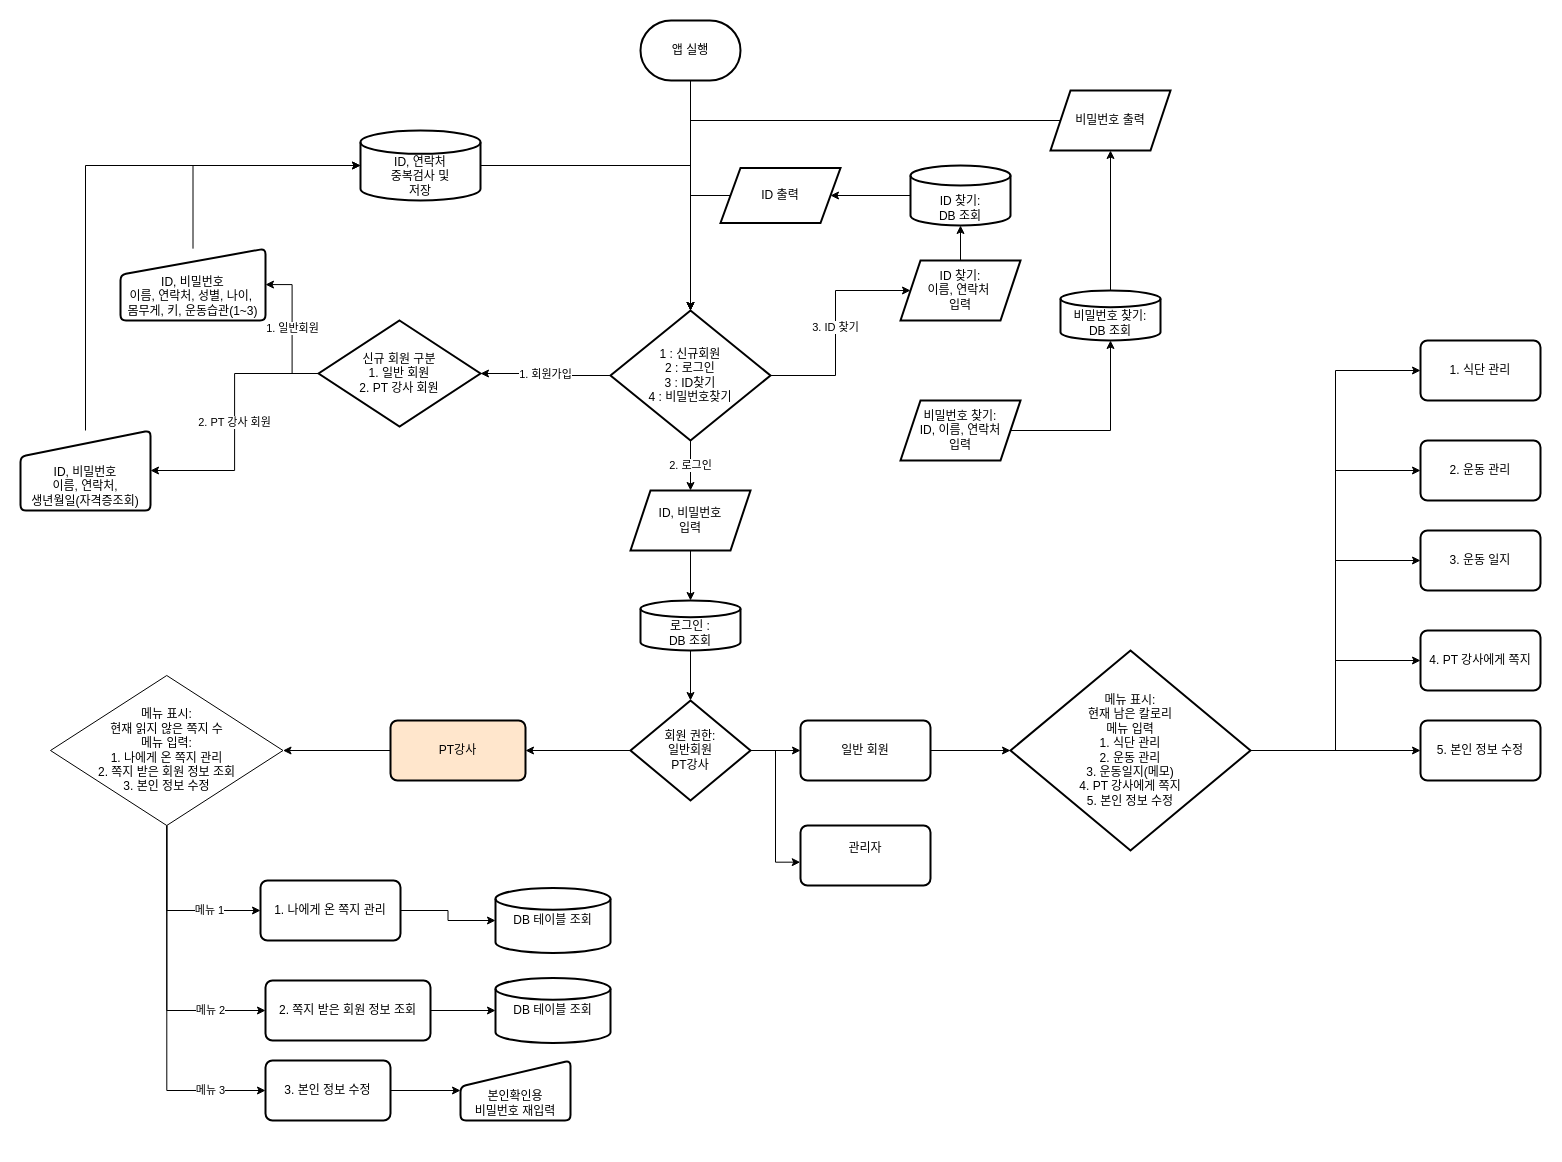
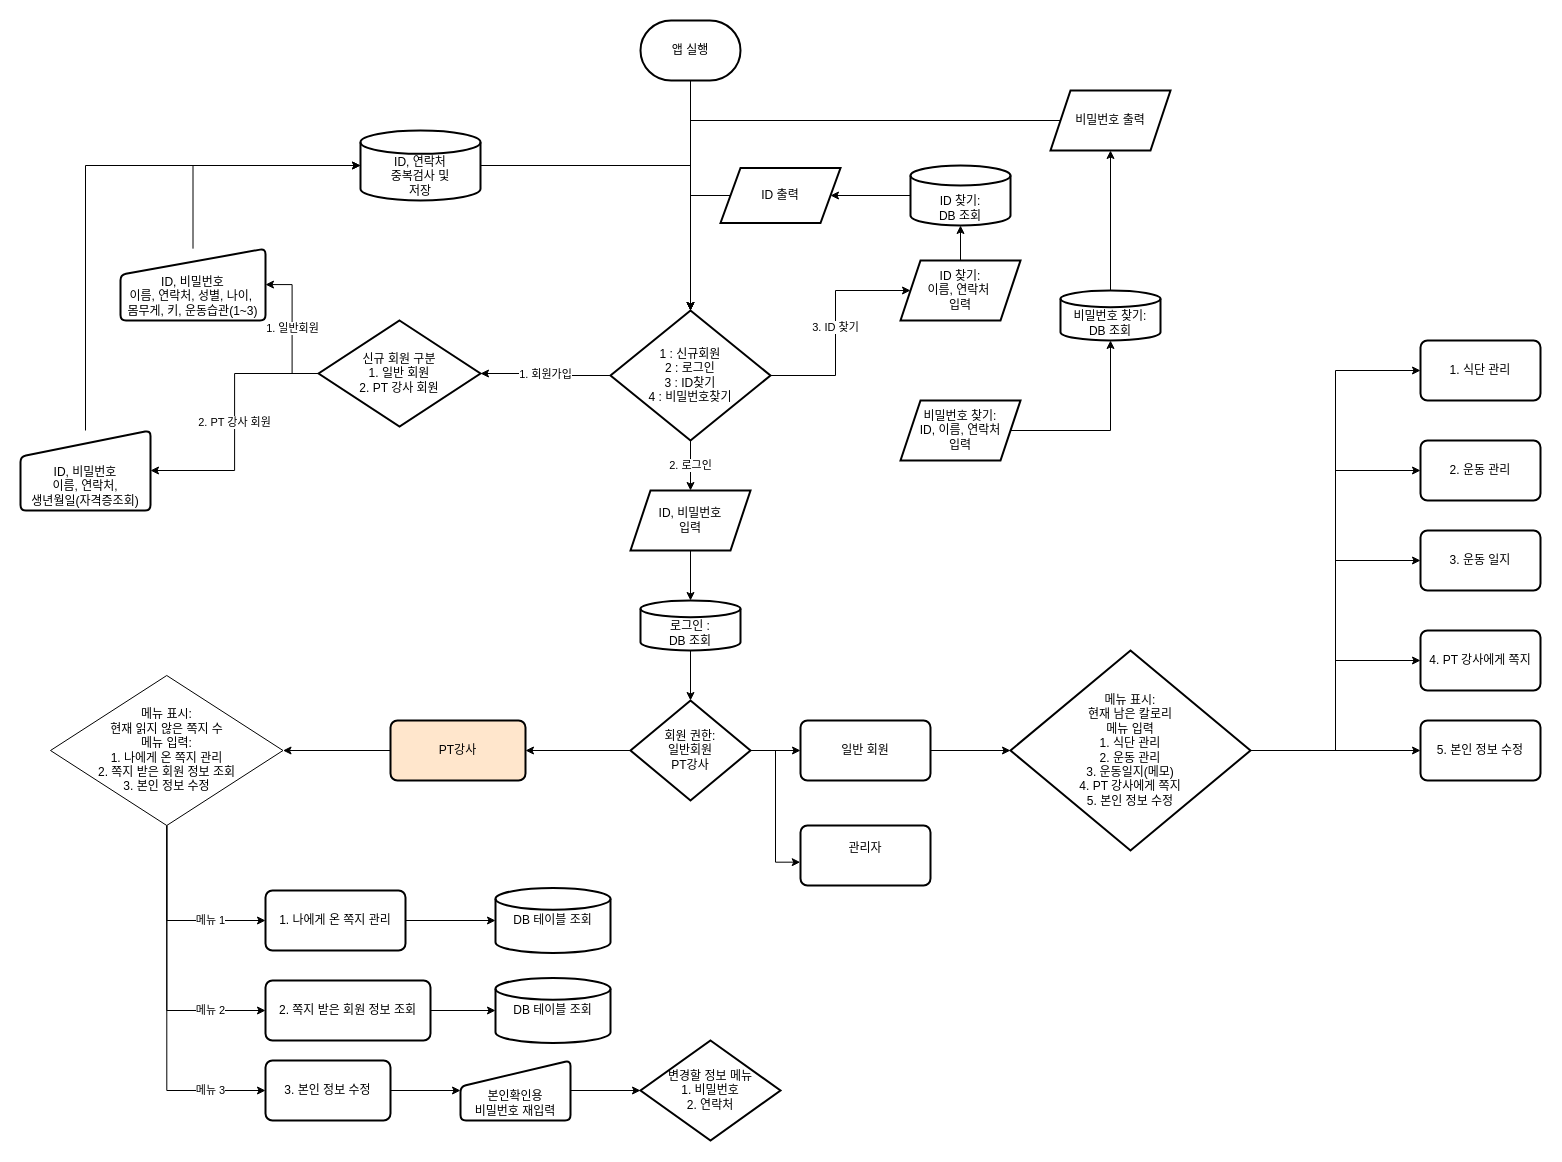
(331, 911) -> (336, 921)
none -> (602, 1091)
none -> (711, 1091)
